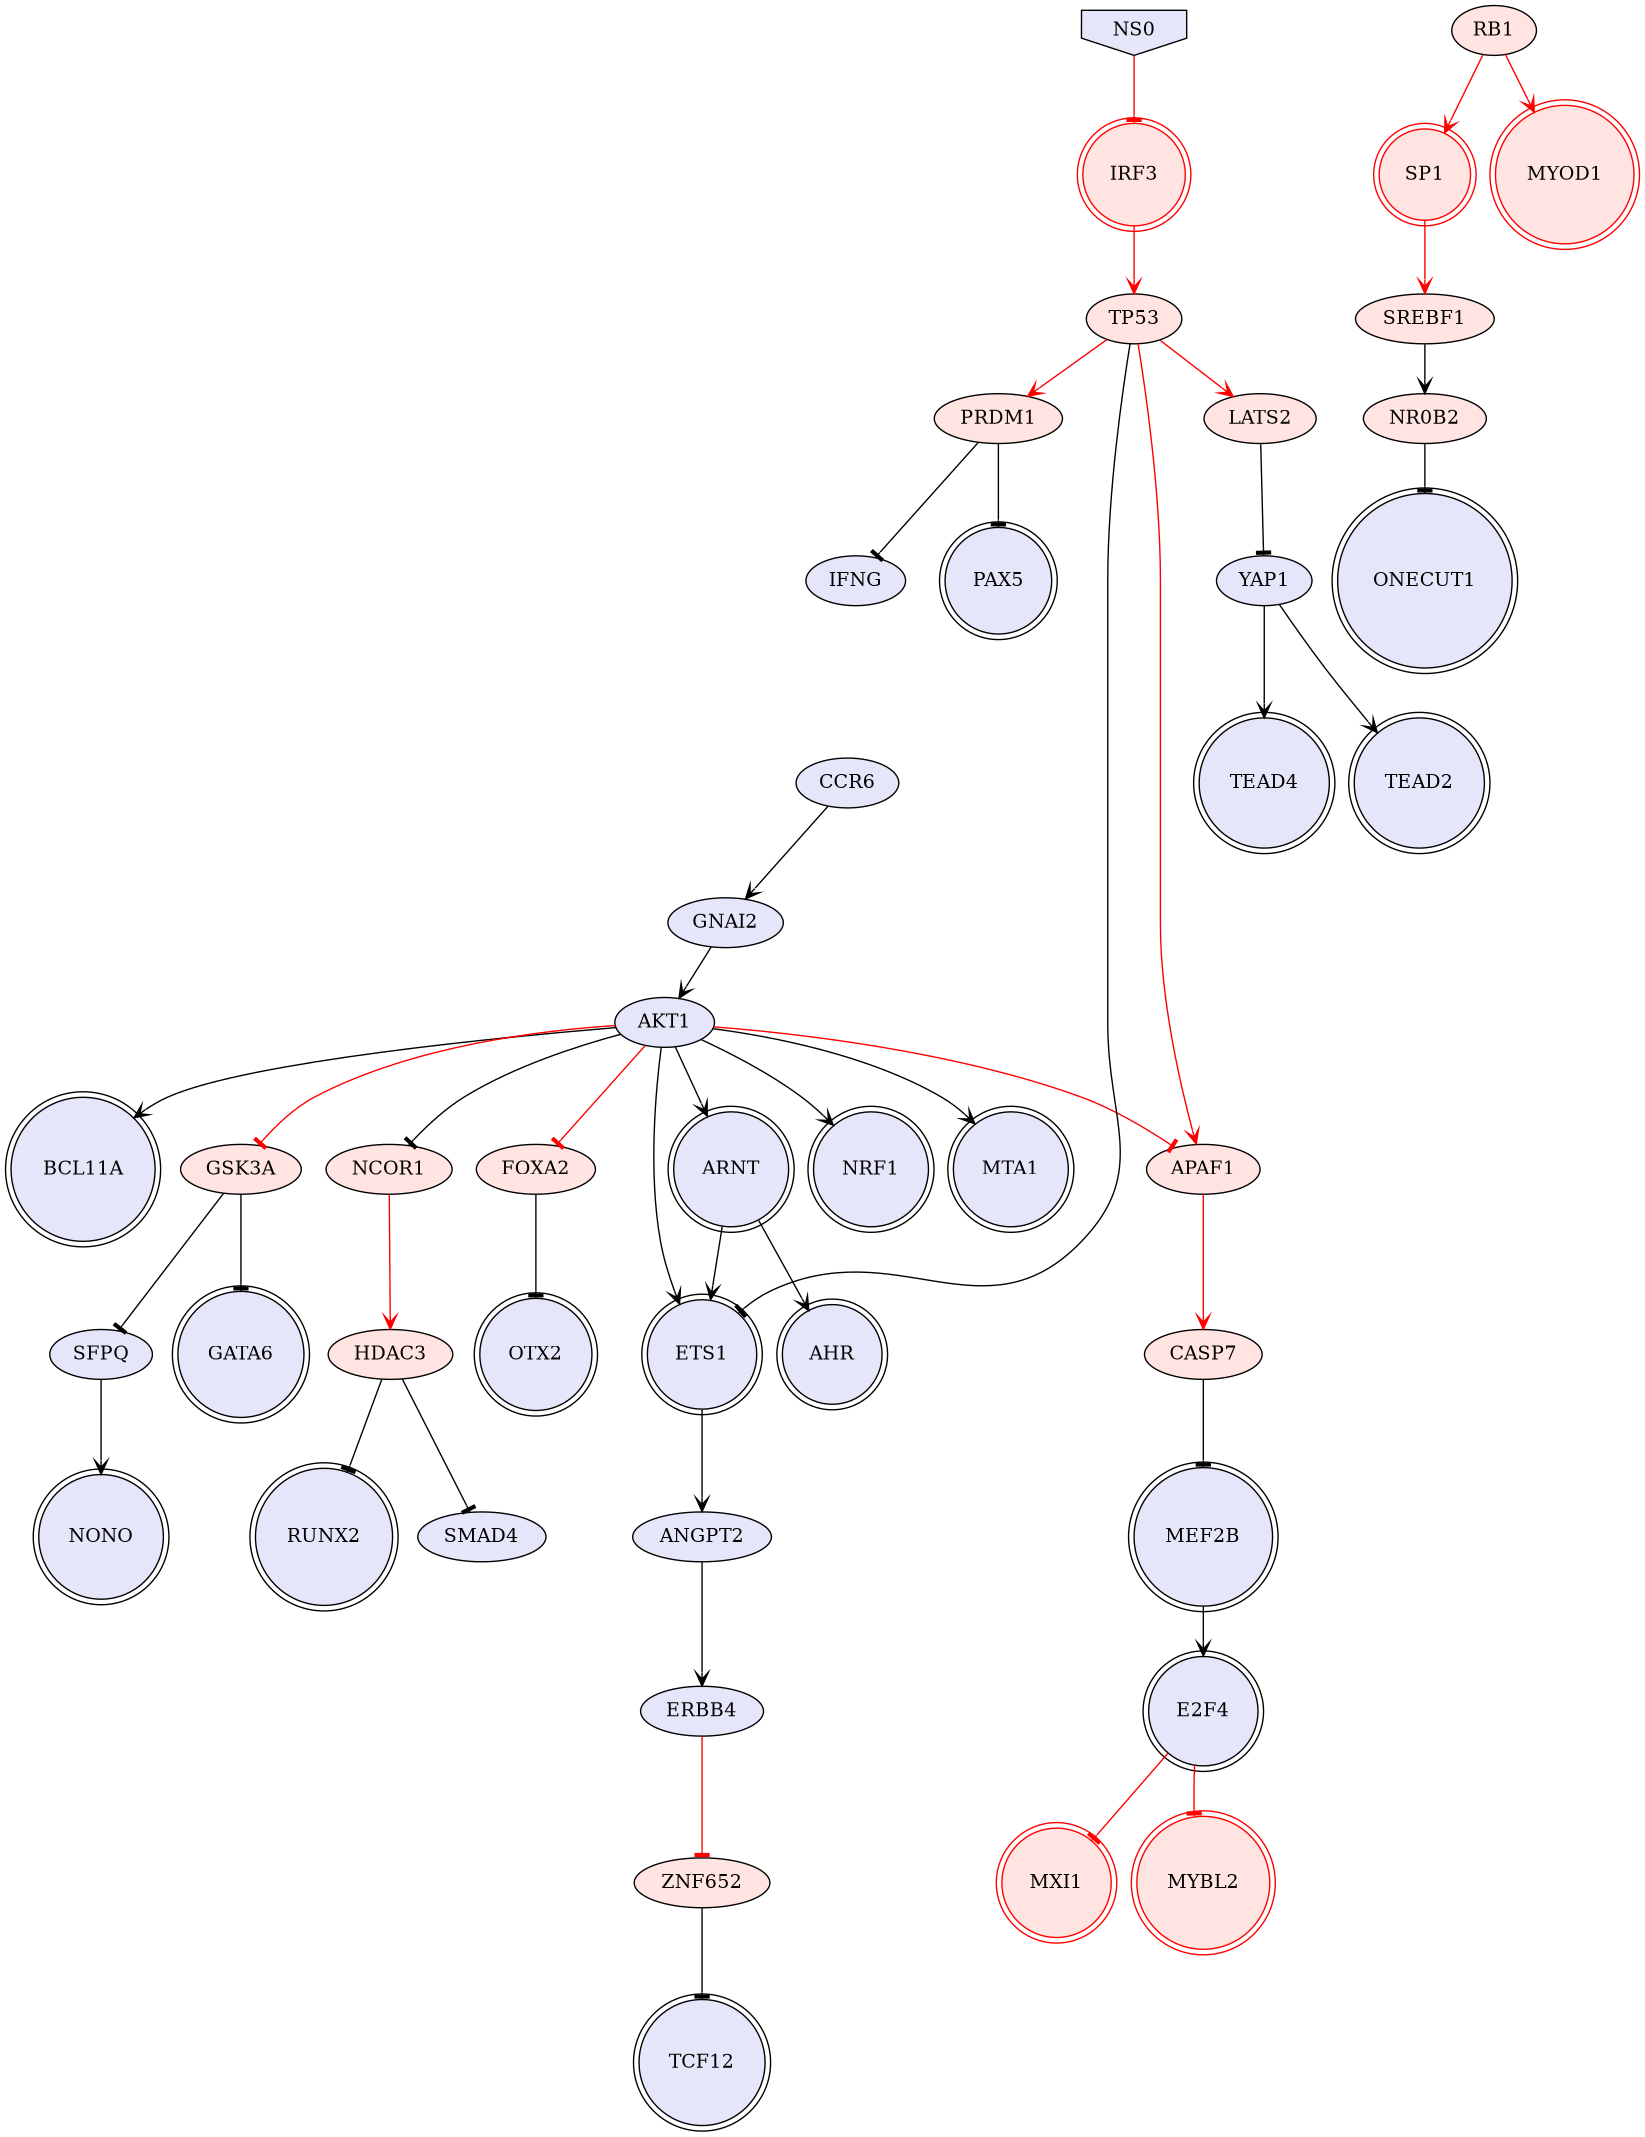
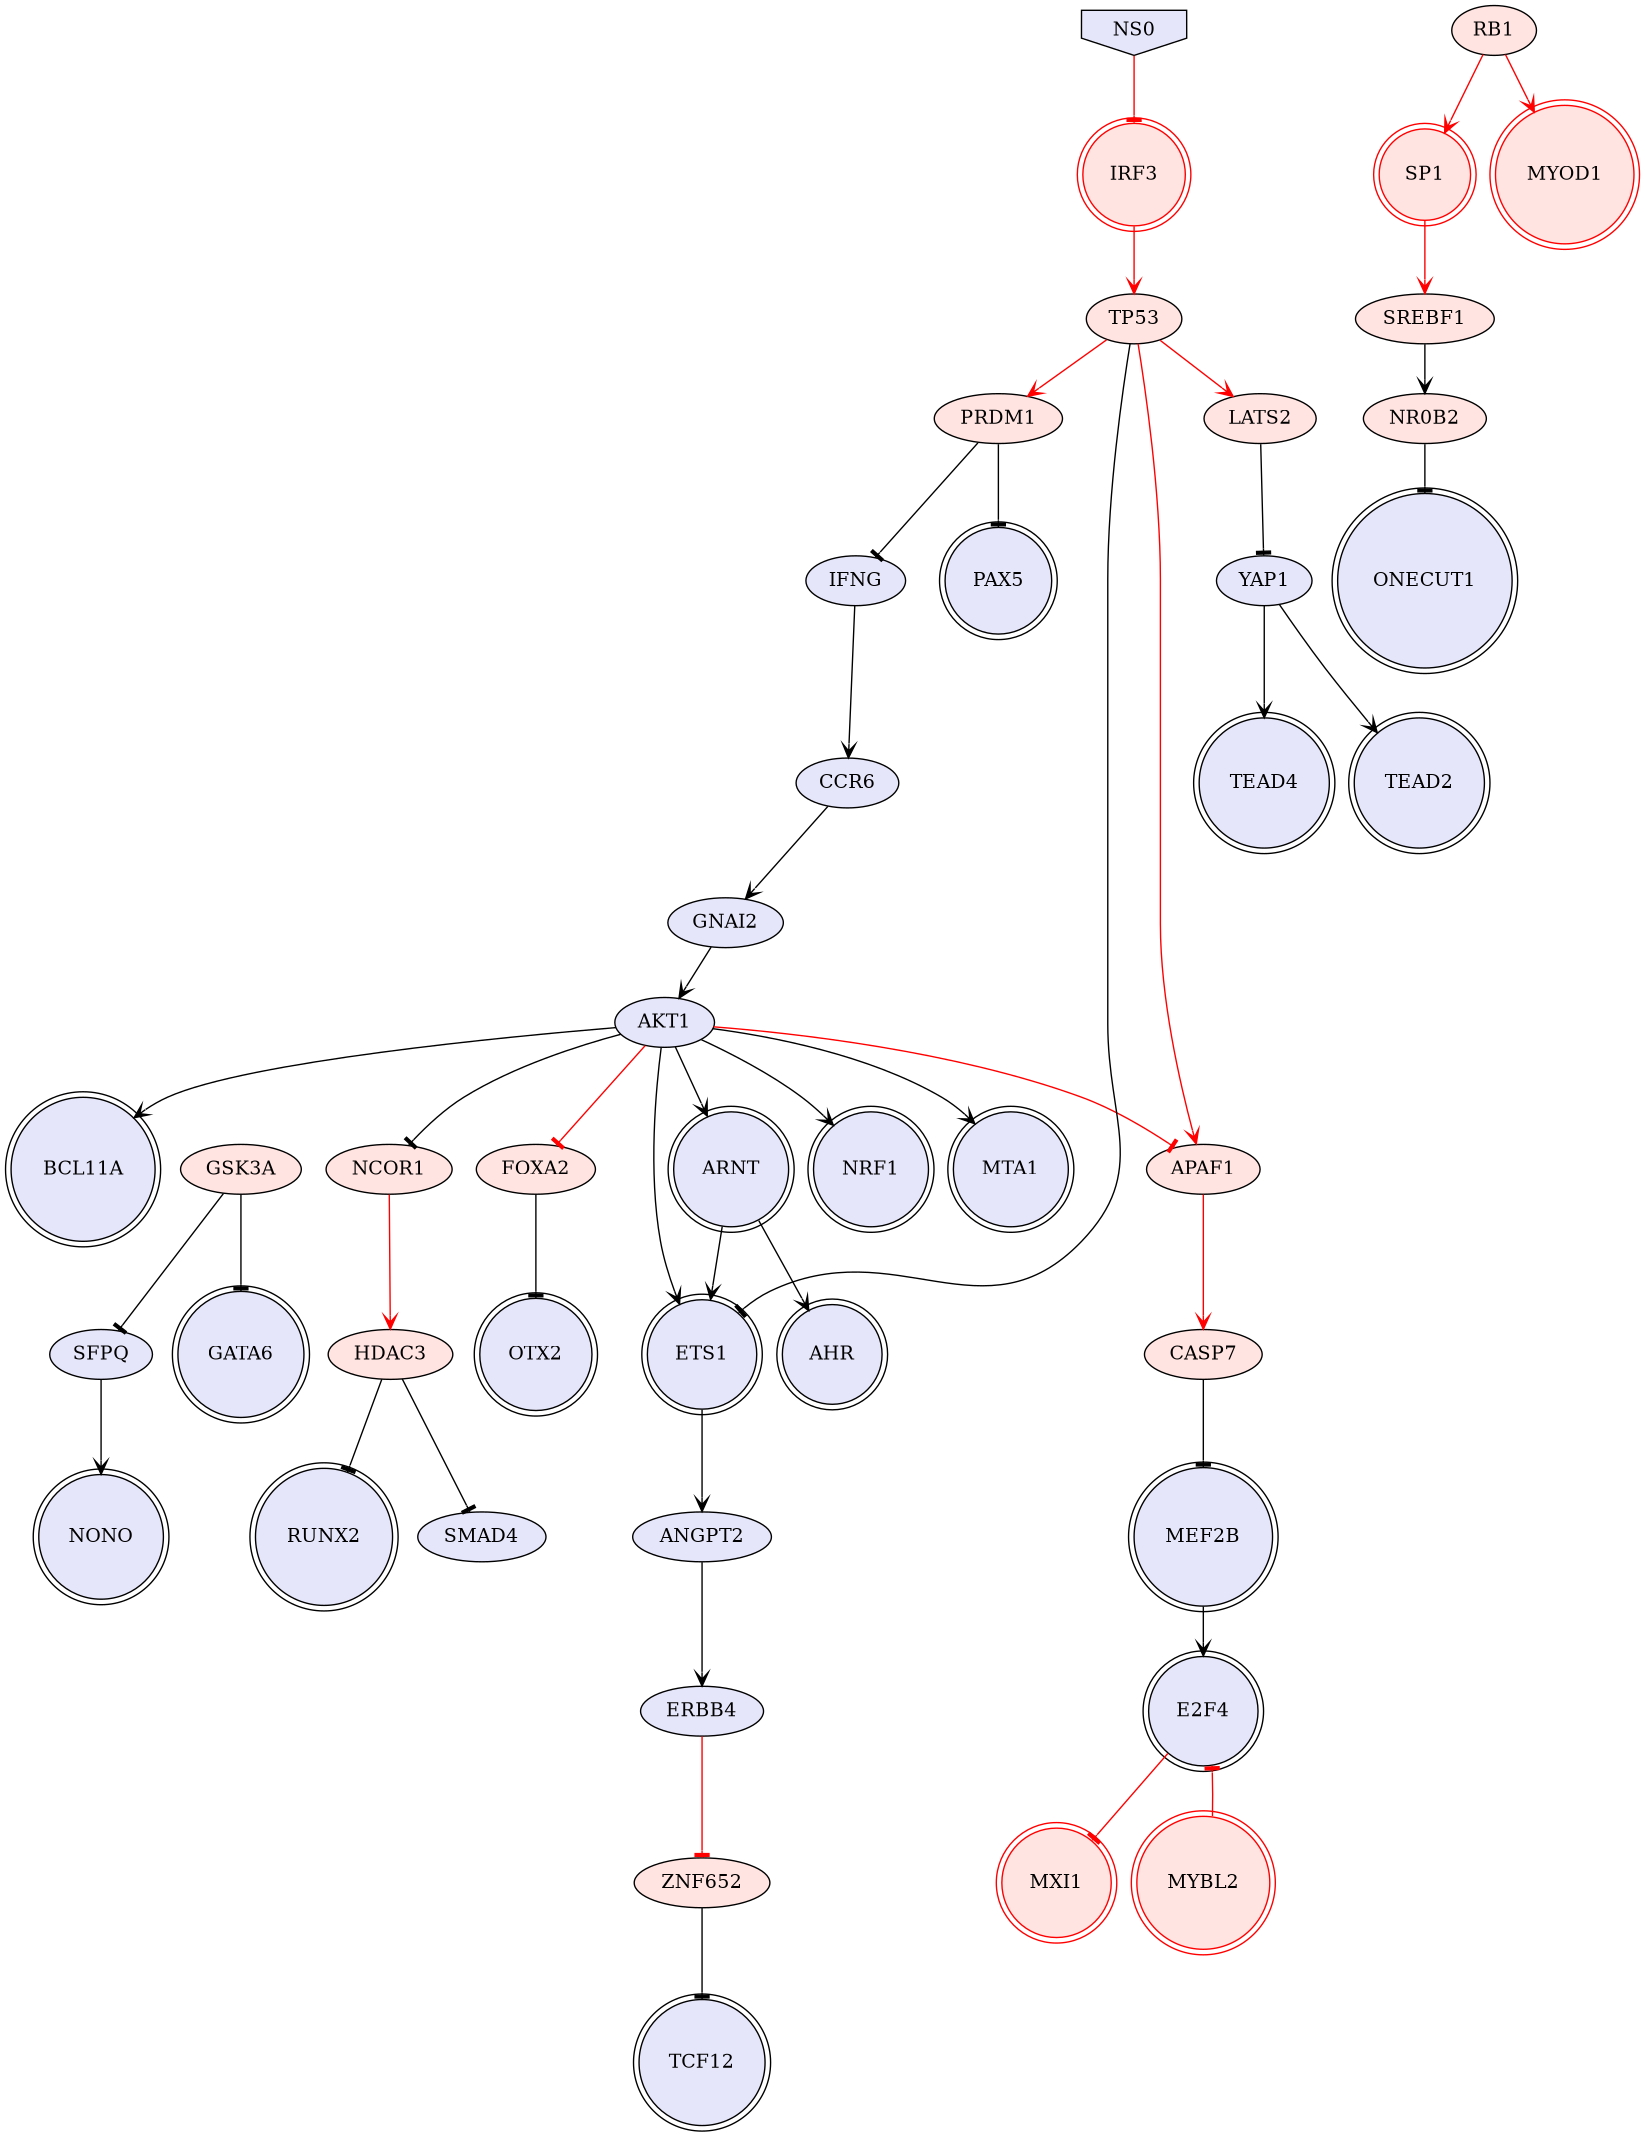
none -> (852, 675)
(419, 1057) -> none
(1194, 1787) -> (1213, 1794)
